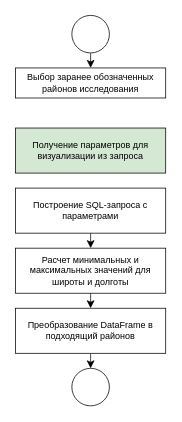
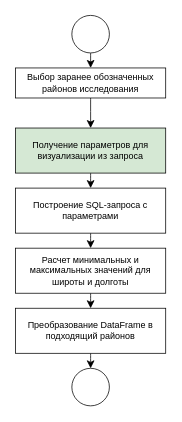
none -> (90, 110)
none -> (90, 175)
